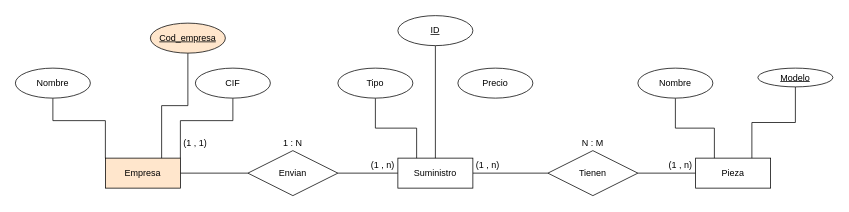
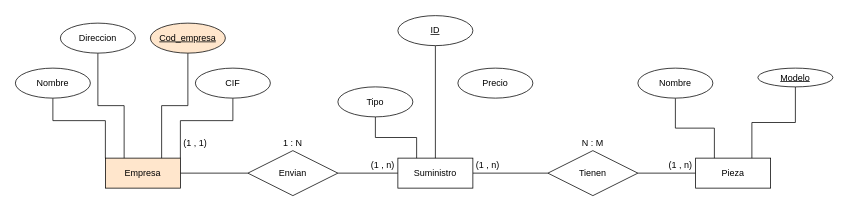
none -> (98, 38)
(375, 83) -> (375, 102)
none -> (111, 105)
